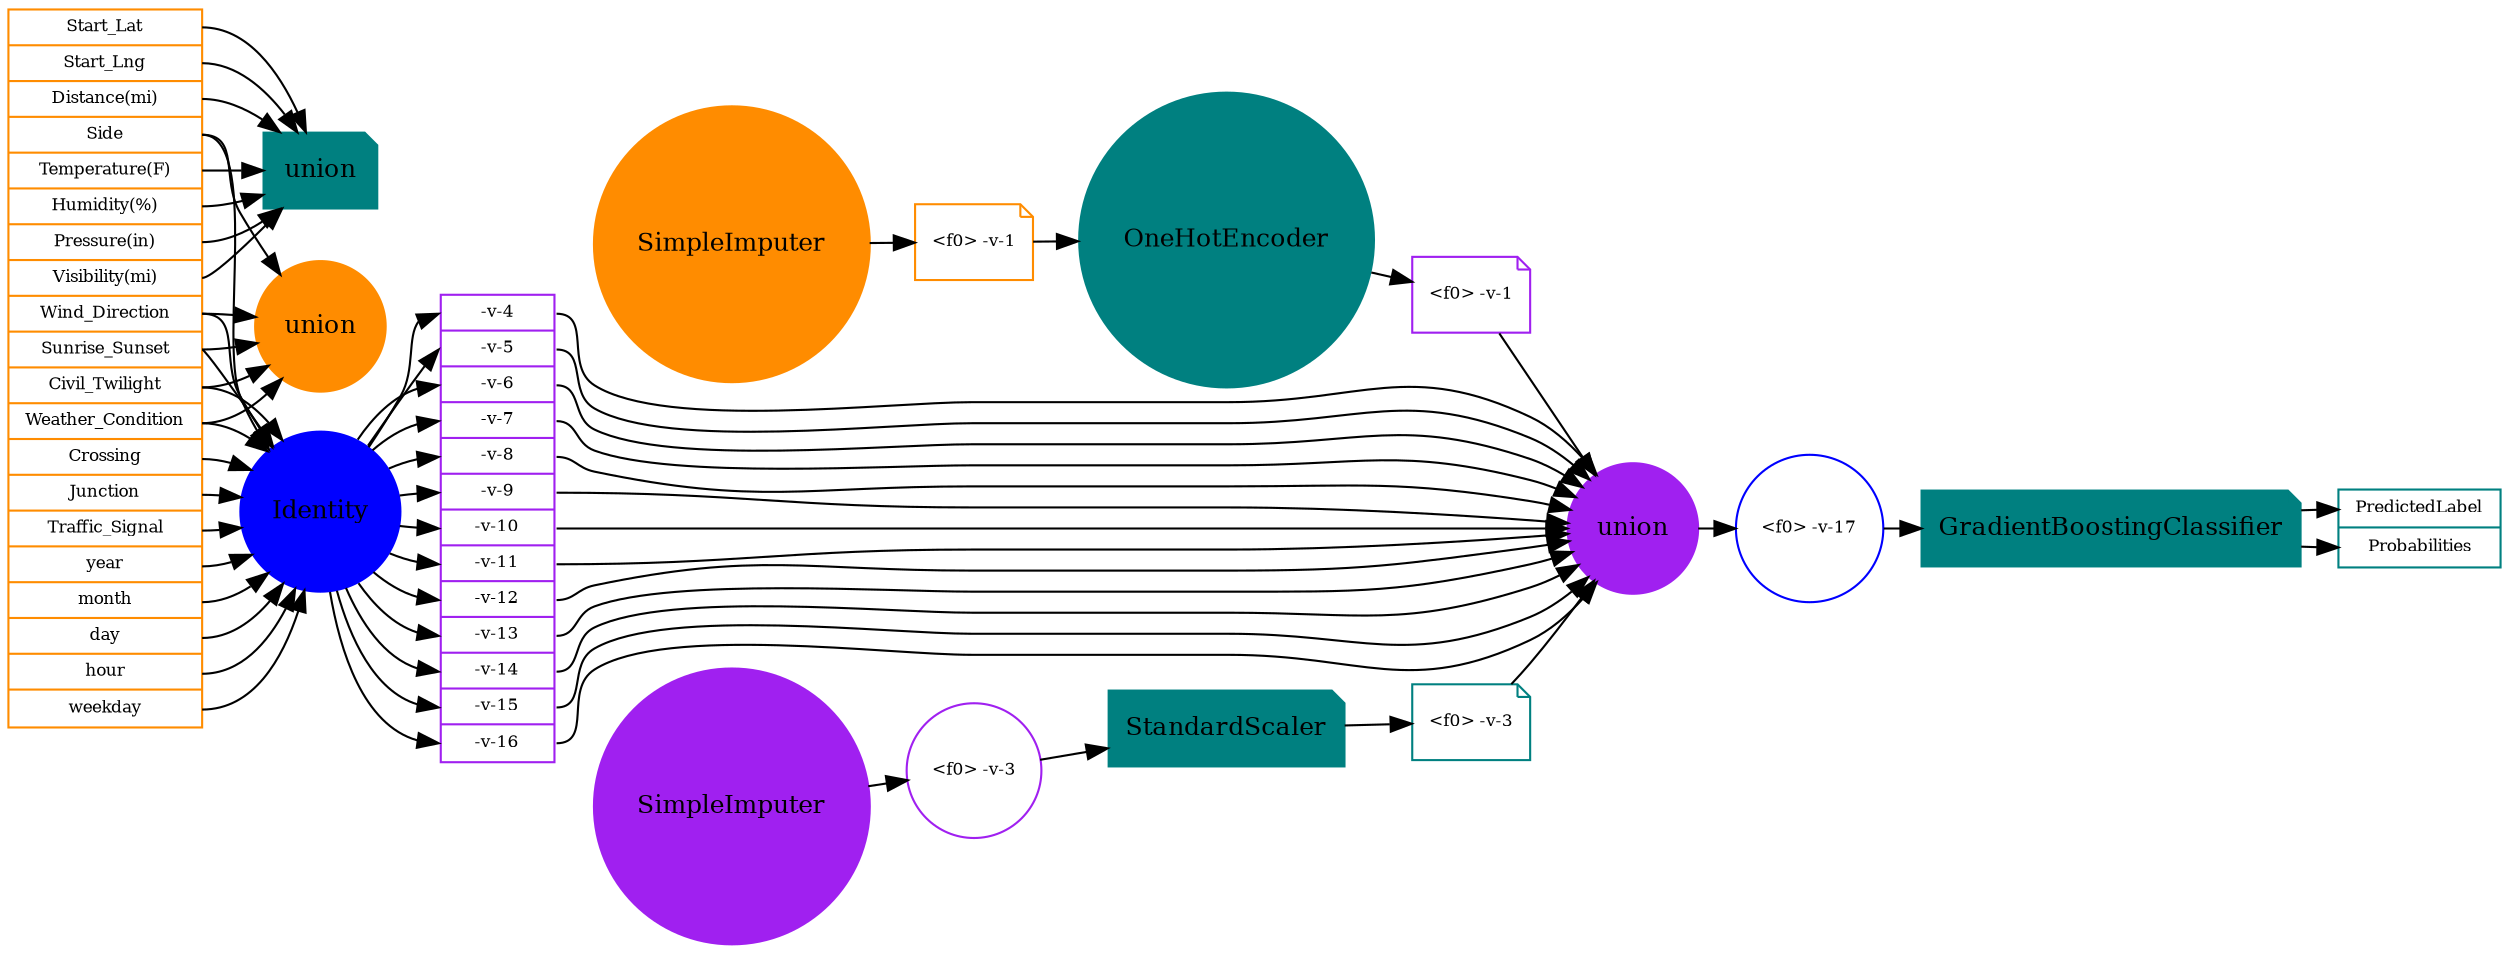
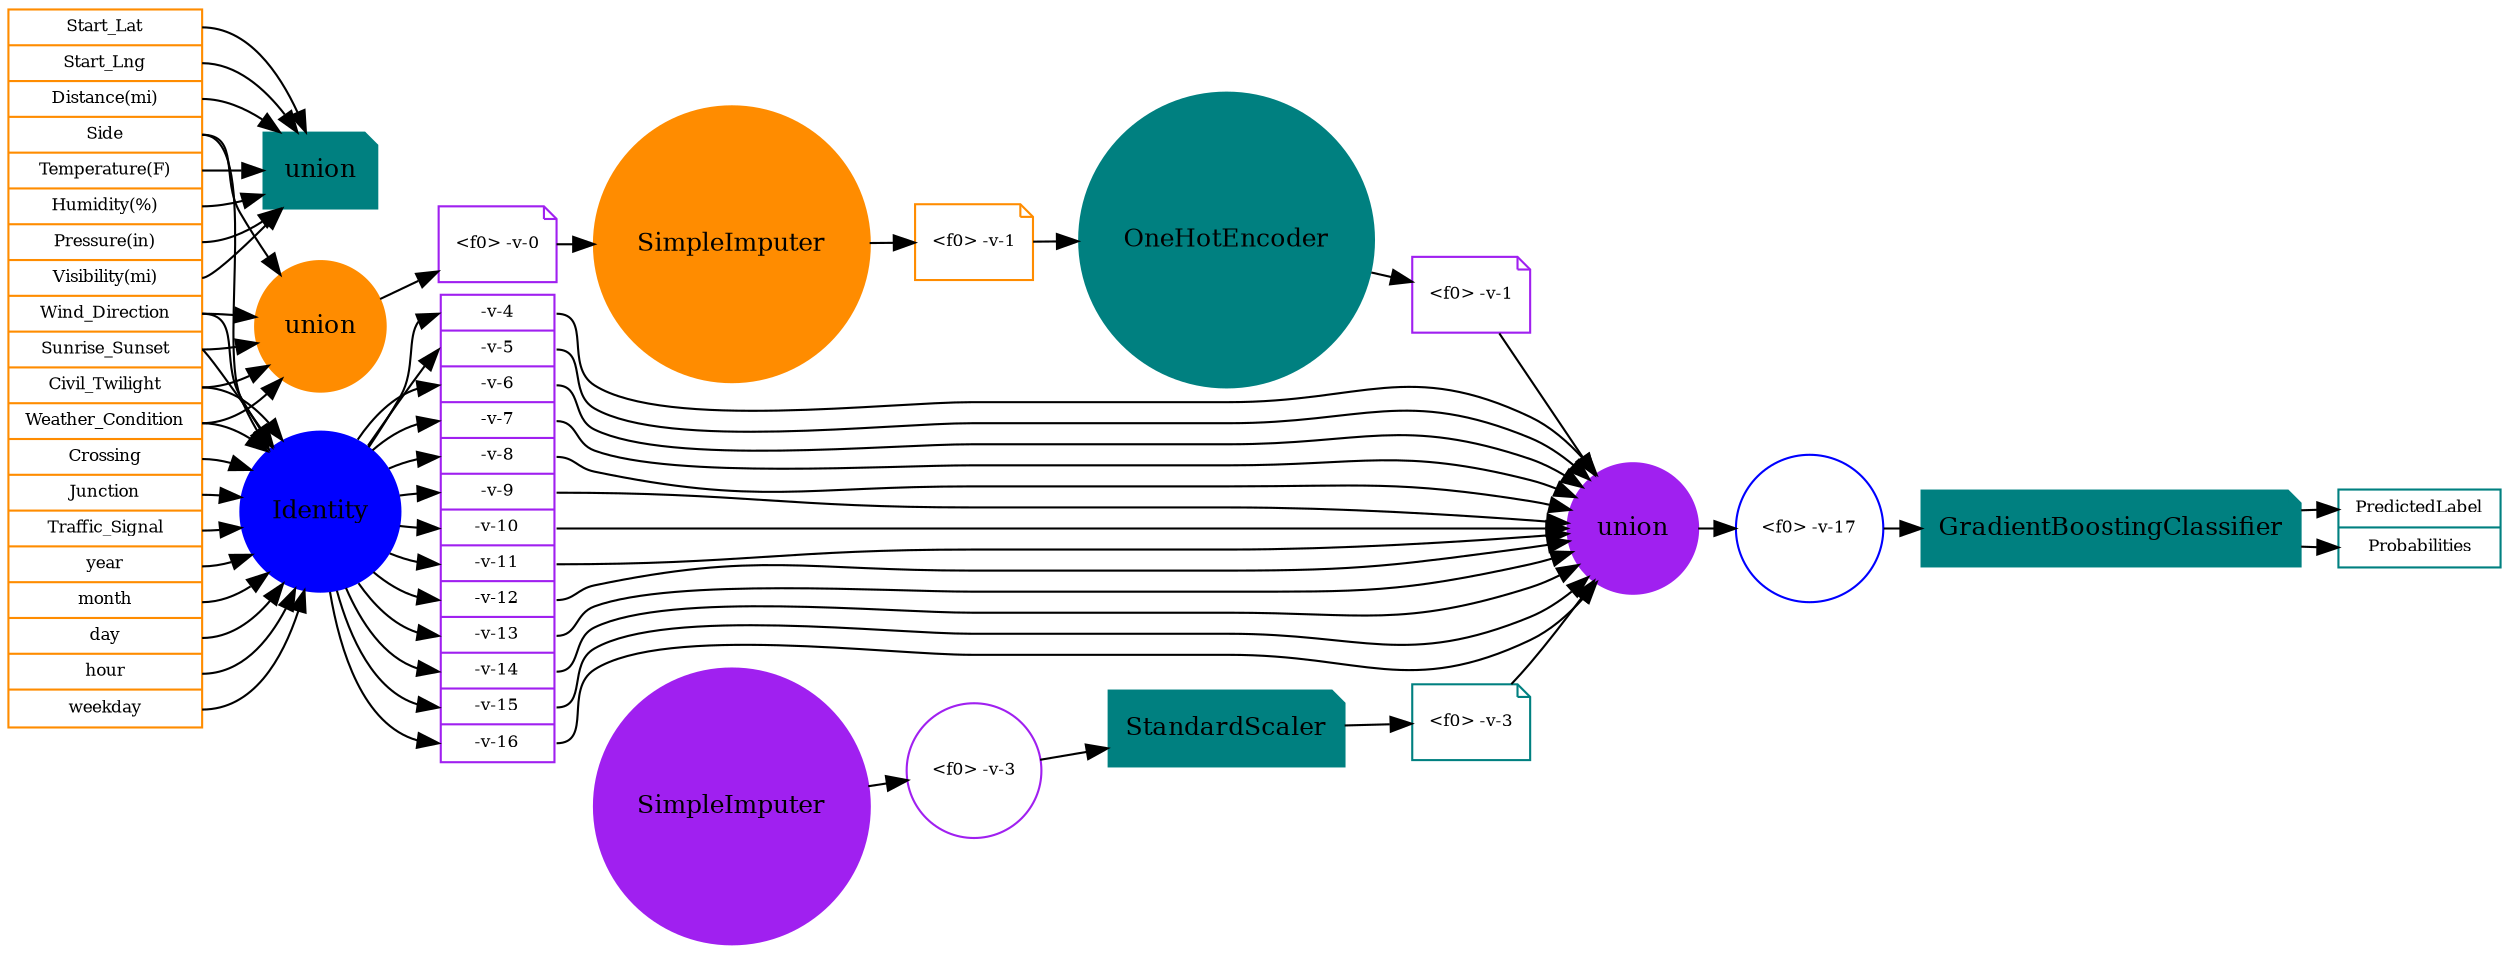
none -> (498, 244)
